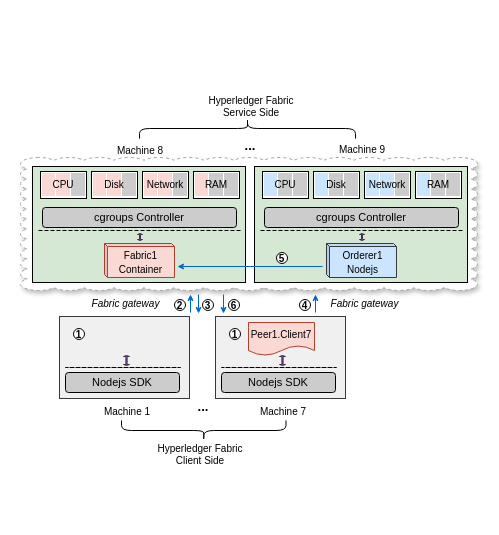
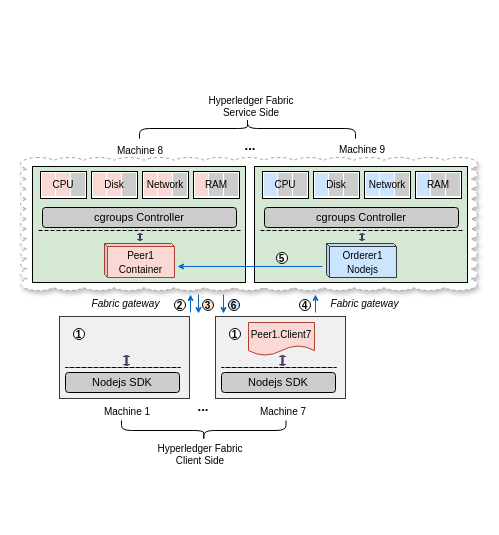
(141, 263) -> (141, 263)
(208, 305) -> (208, 305)
(234, 305) -> (234, 305)
